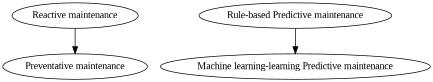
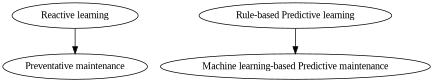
(75, 16) -> (75, 16)
(295, 16) -> (295, 16)
(295, 67) -> (295, 67)
